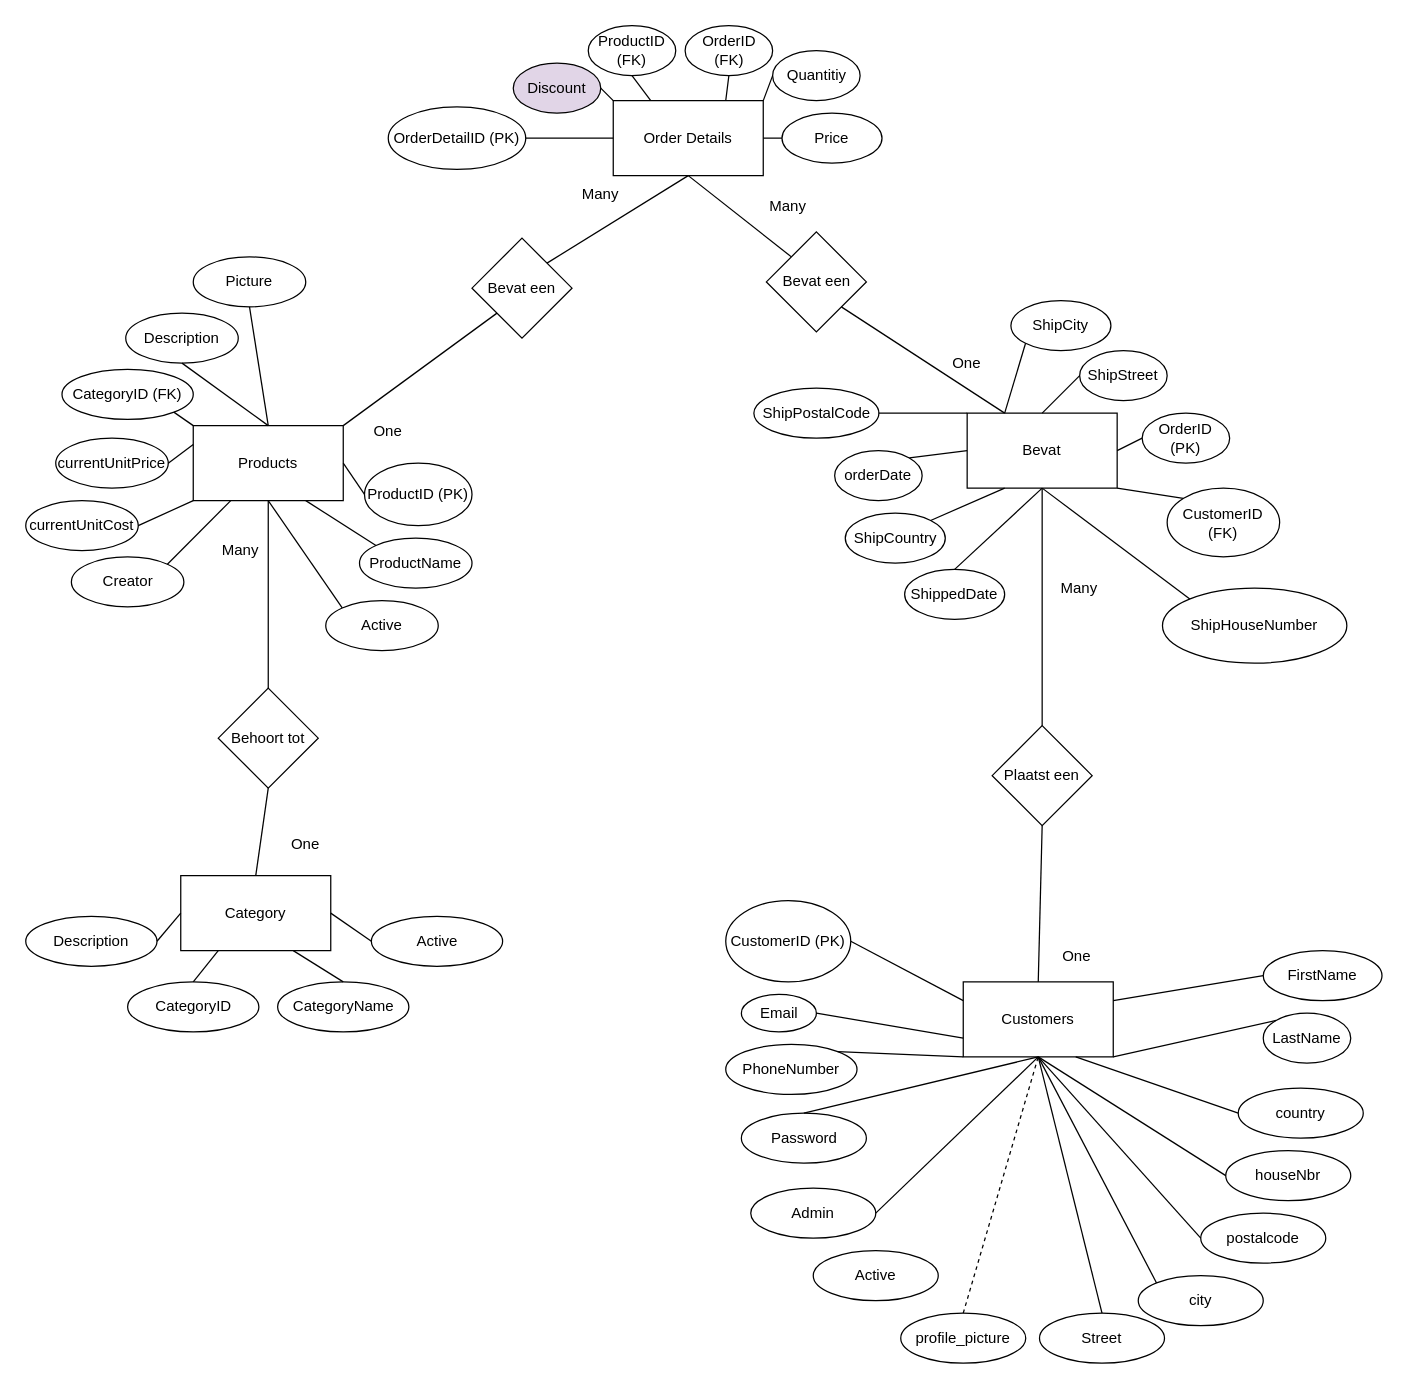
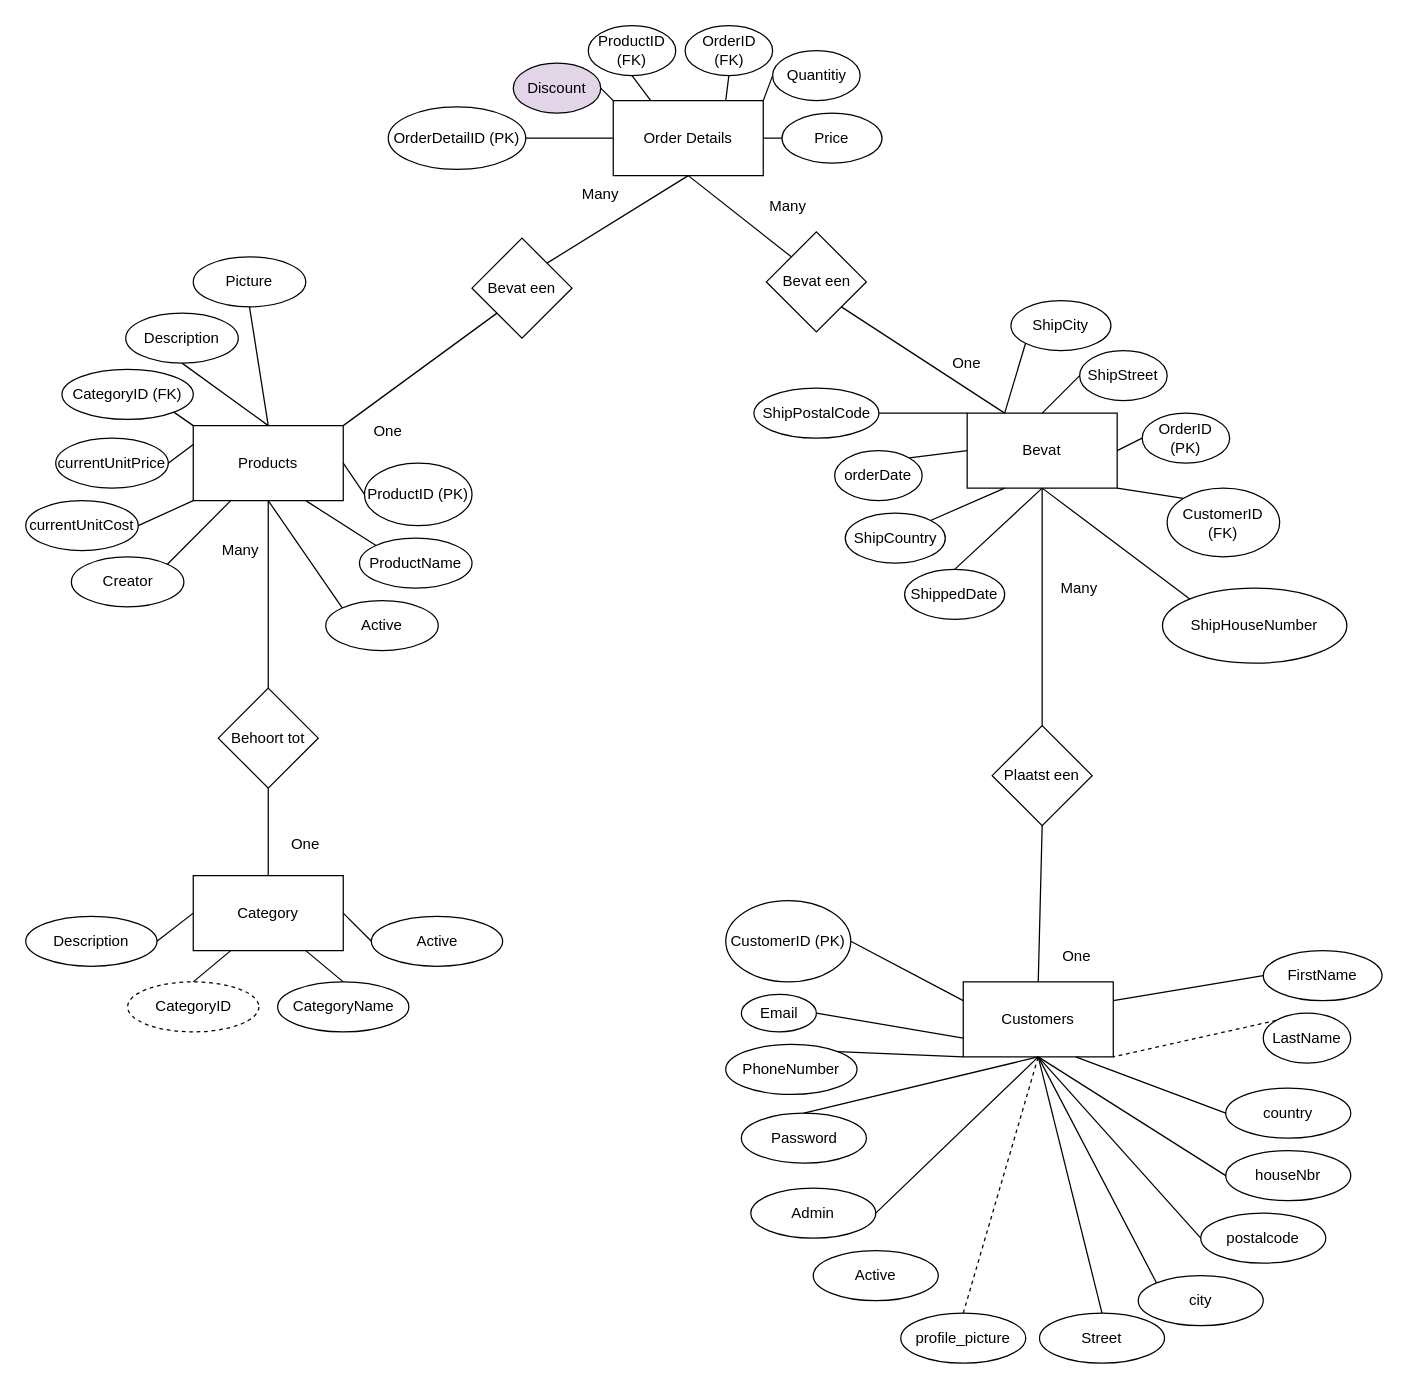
(256, 913) -> (268, 913)
(193, 1007) -> (193, 1007)
(1194, 1039) -> (1194, 1039)
(1301, 1113) -> (1288, 1113)
